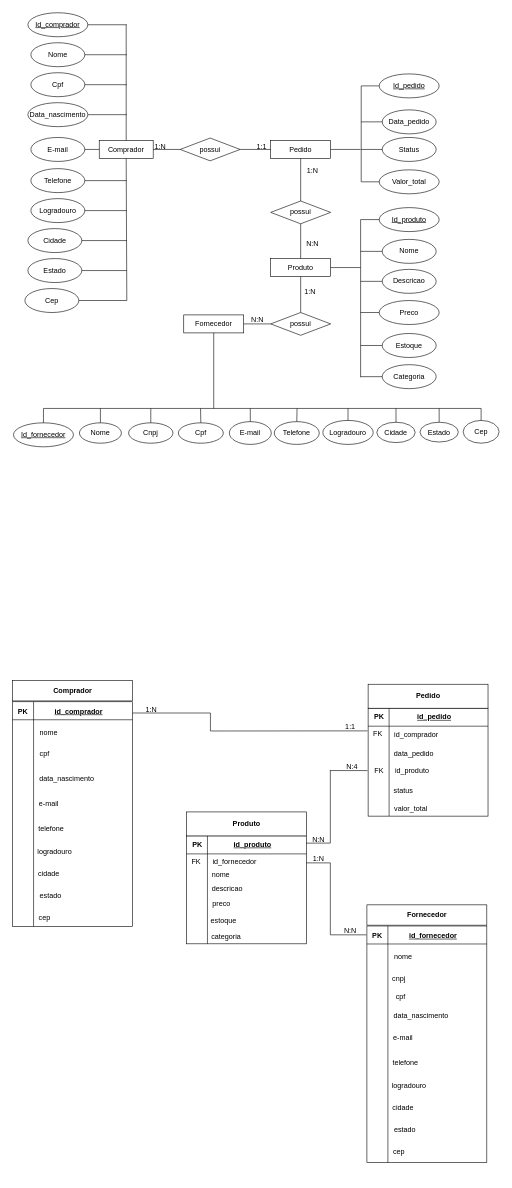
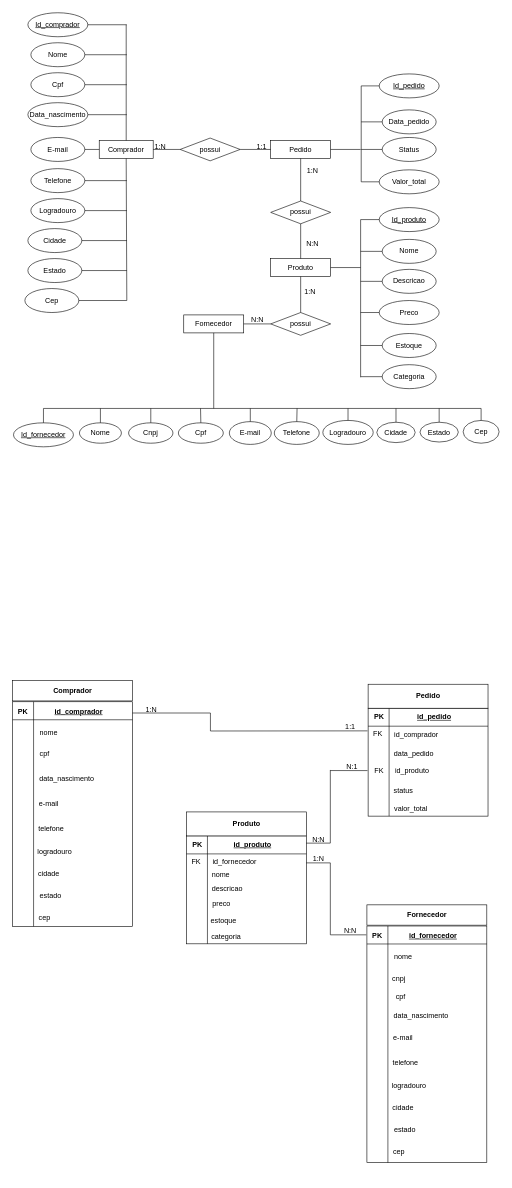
(353, 767) -> (353, 767)
